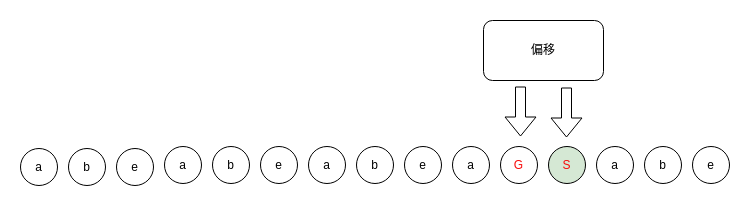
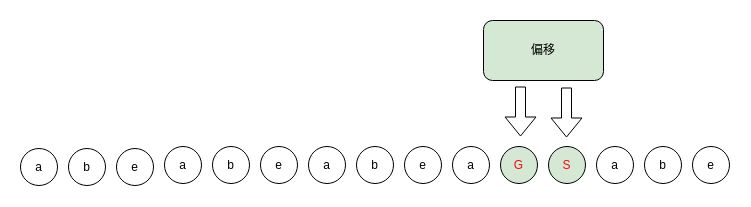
(544, 51) -> (544, 51)
(519, 165) -> (519, 165)
